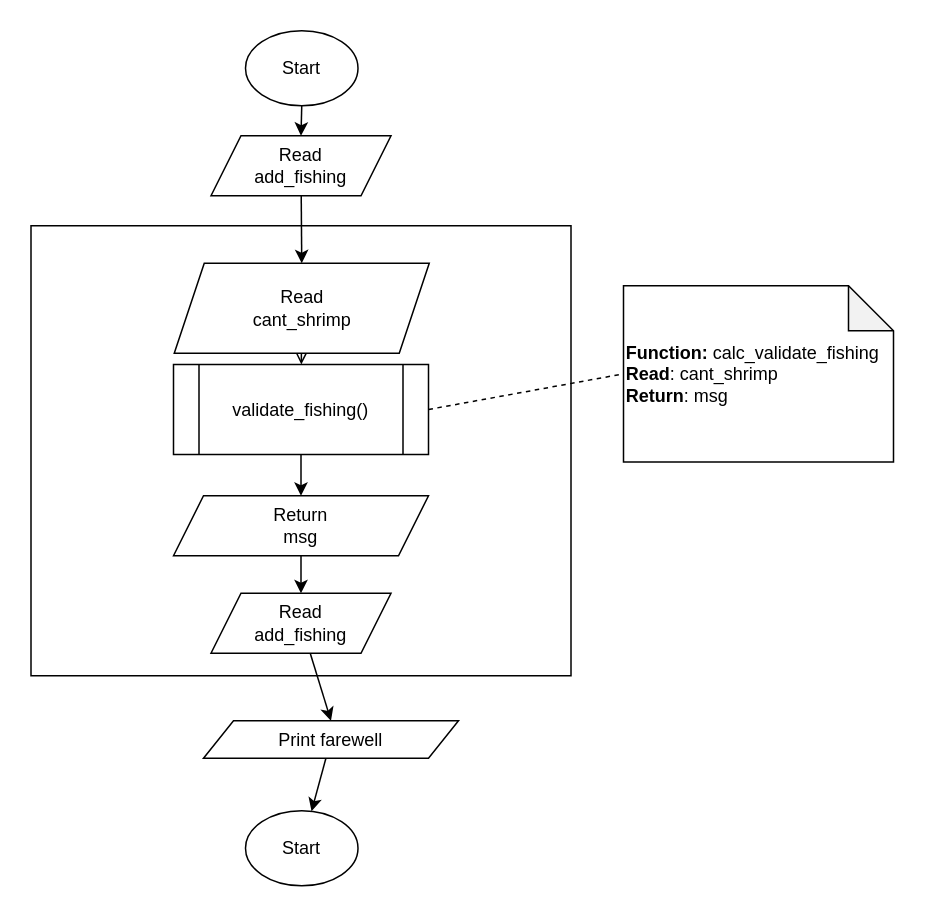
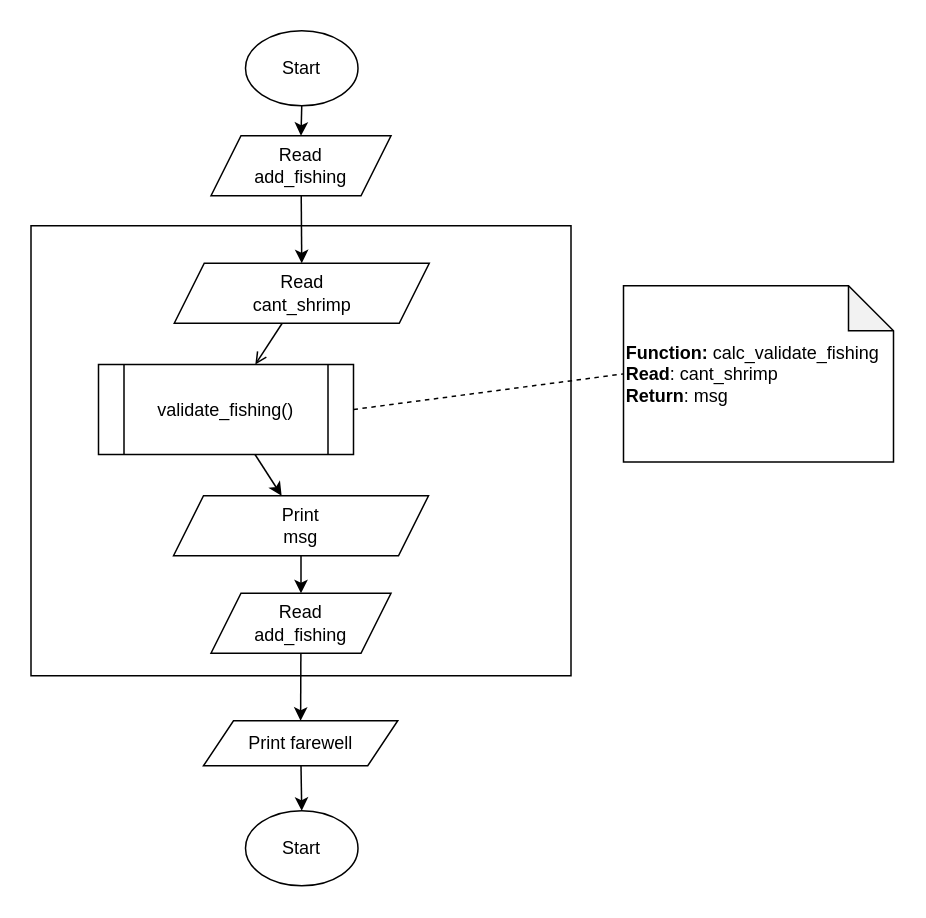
(302, 308) -> (302, 293)
(301, 410) -> (226, 410)
(301, 526) -> (301, 526)
(331, 740) -> (300, 743)
